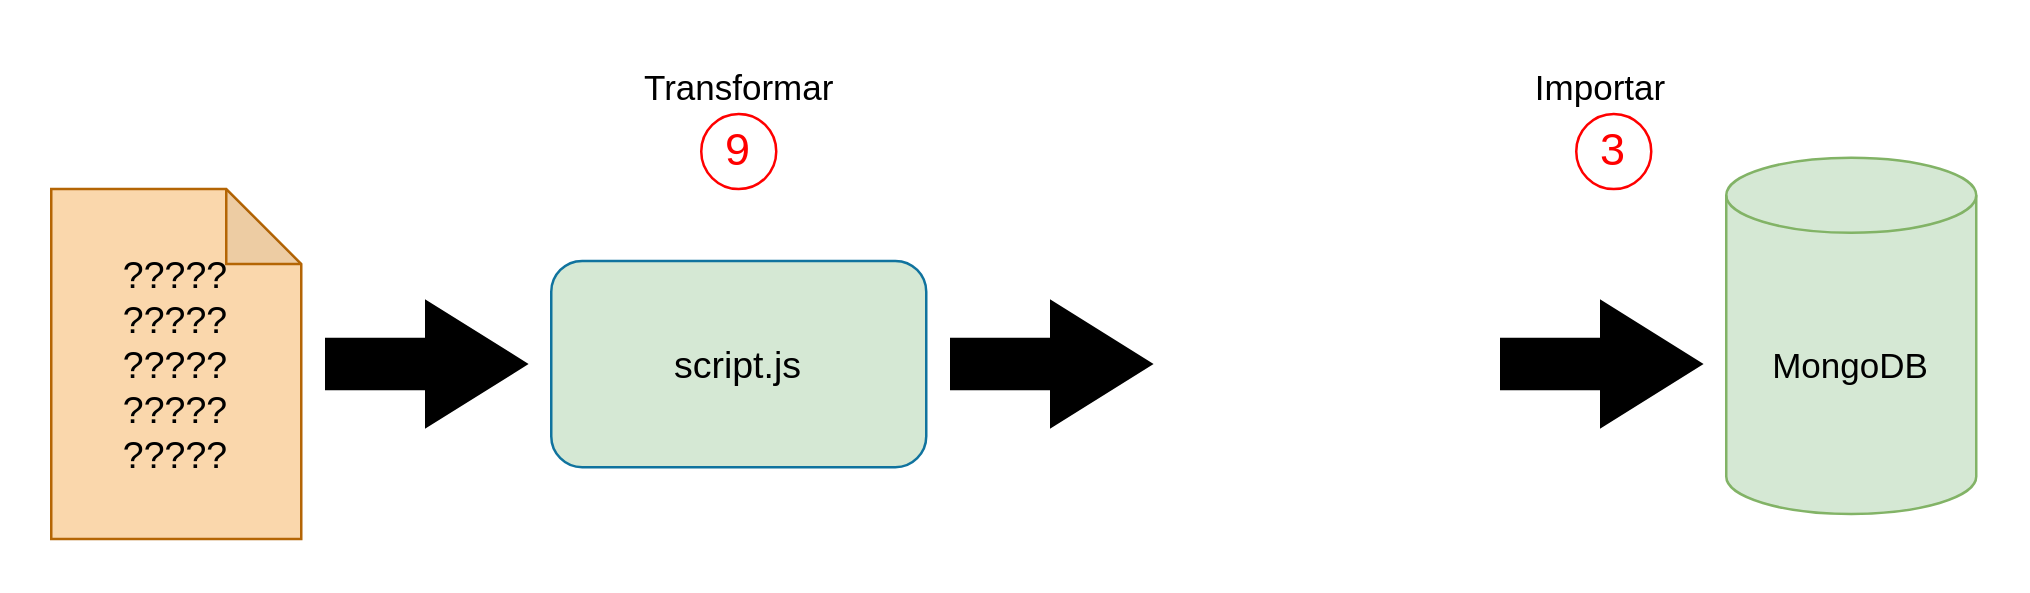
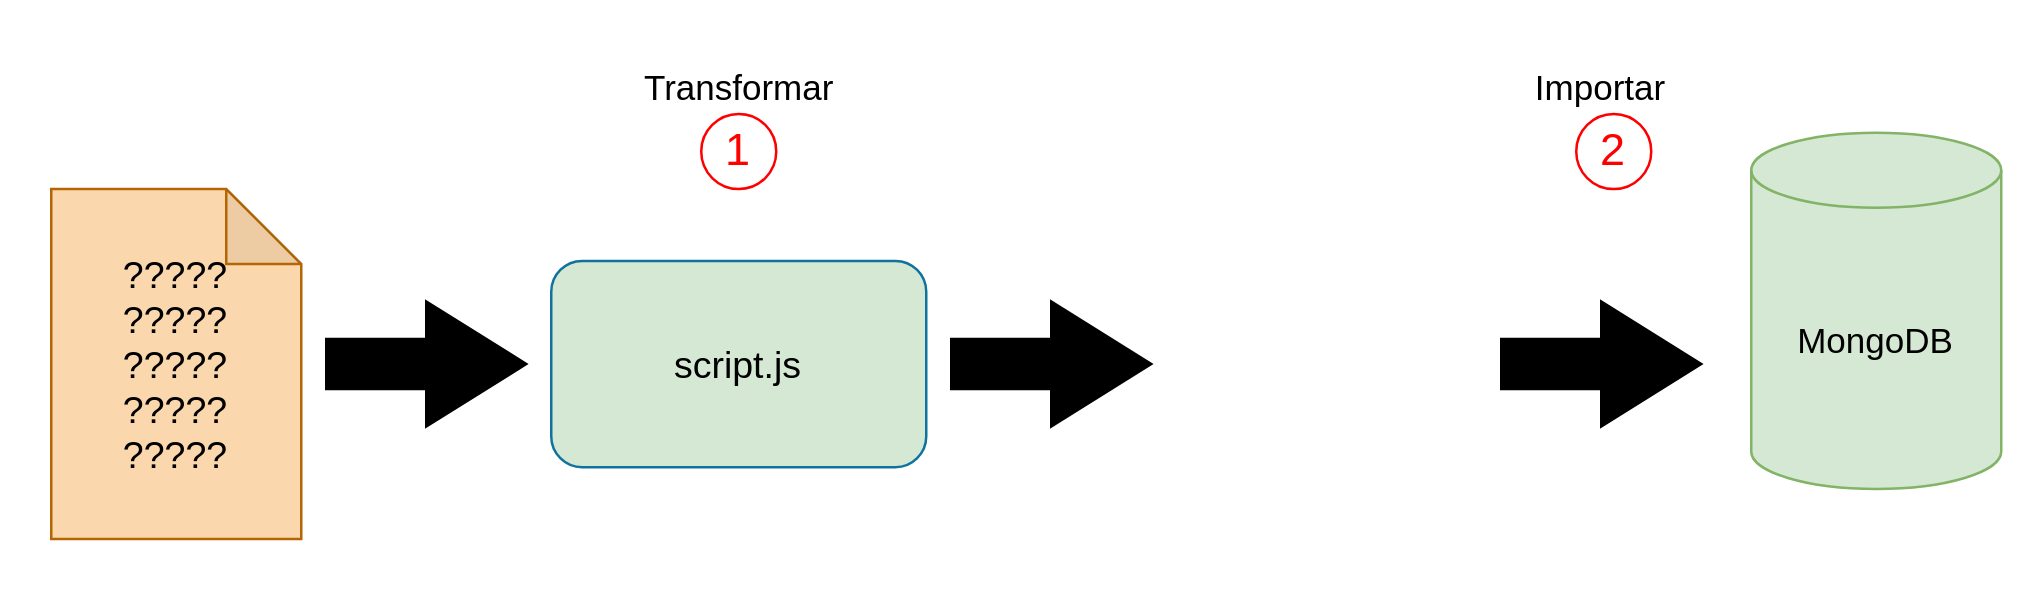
(739, 151) -> (739, 151)
(1614, 151) -> (1614, 151)
(1851, 336) -> (1876, 311)
